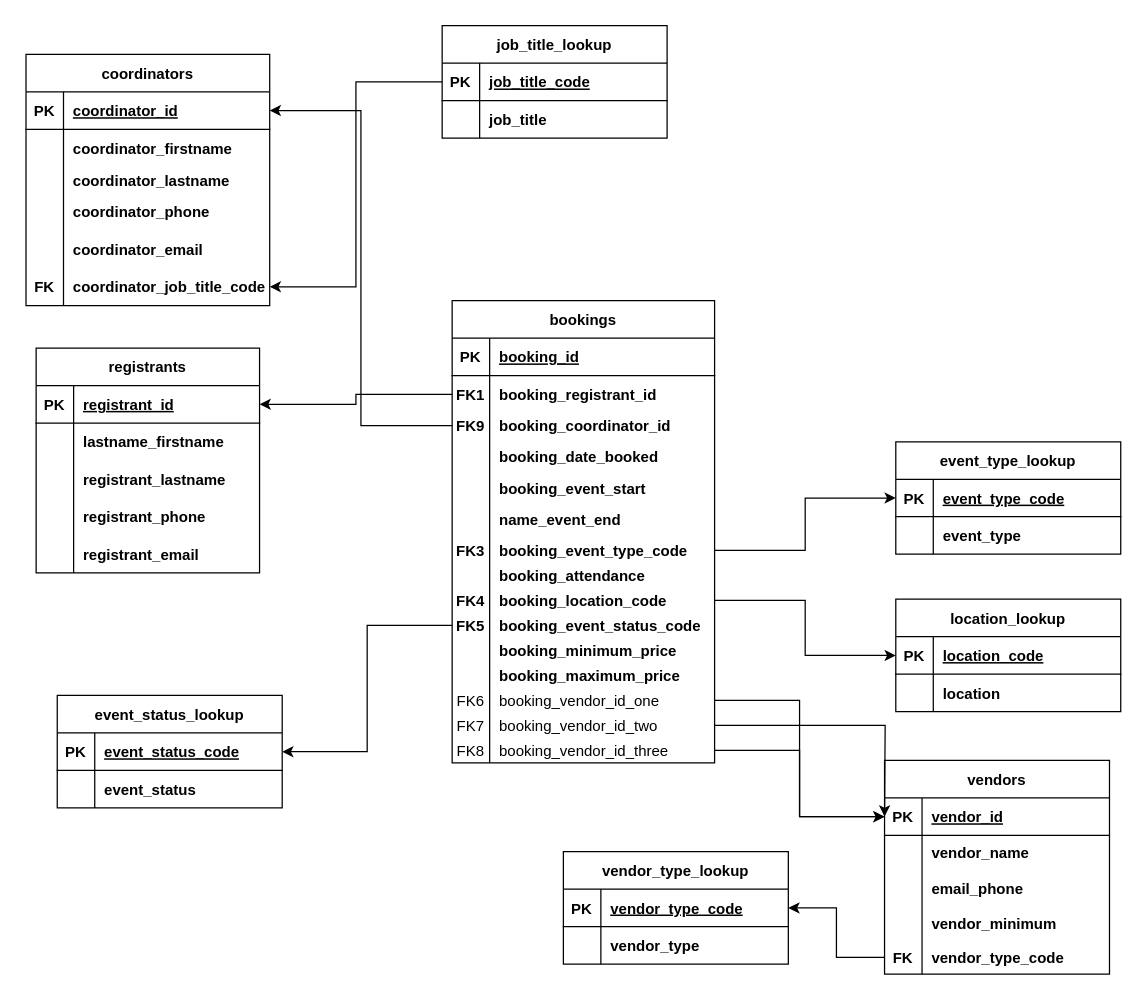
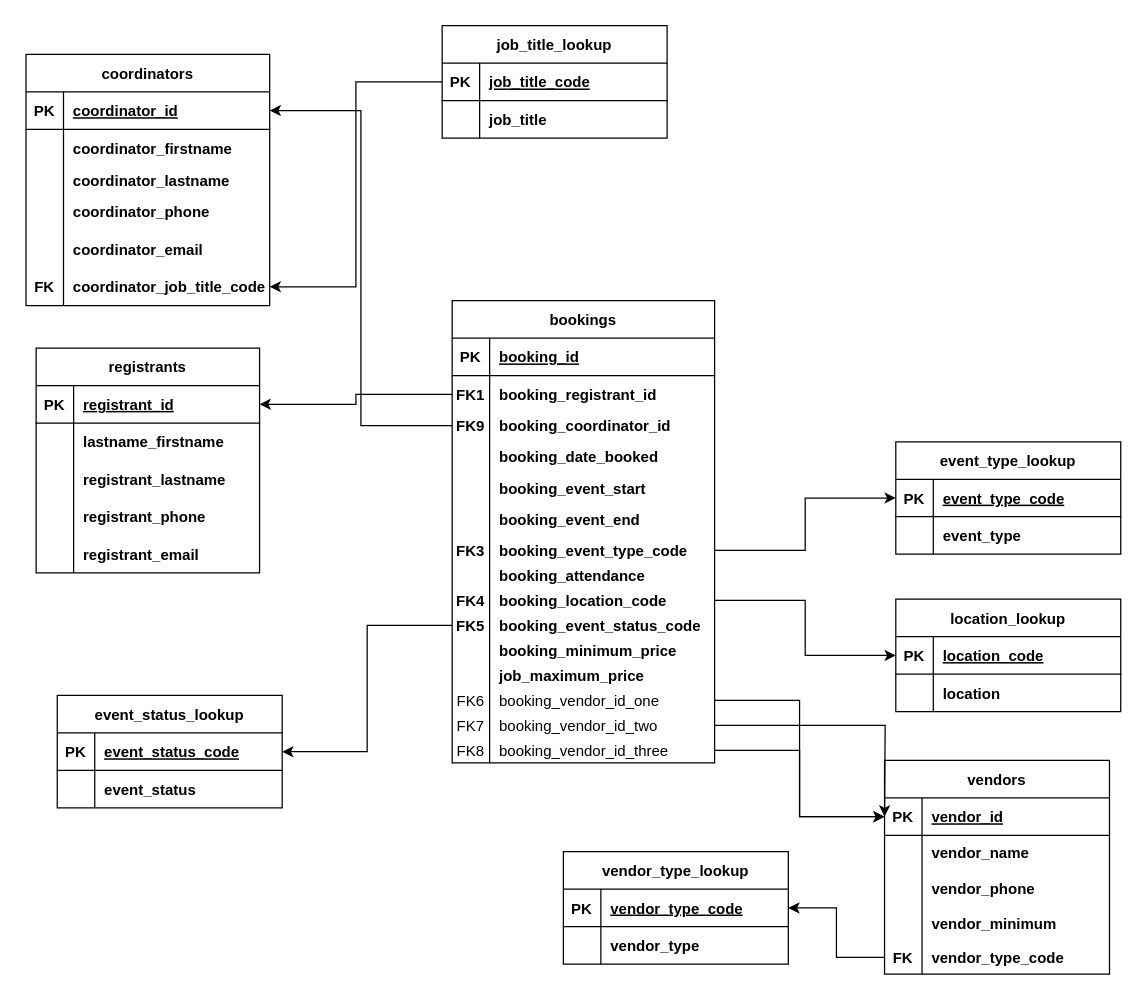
(558, 520) -> (568, 520)
(581, 676) -> (566, 676)
(974, 889) -> (982, 889)
